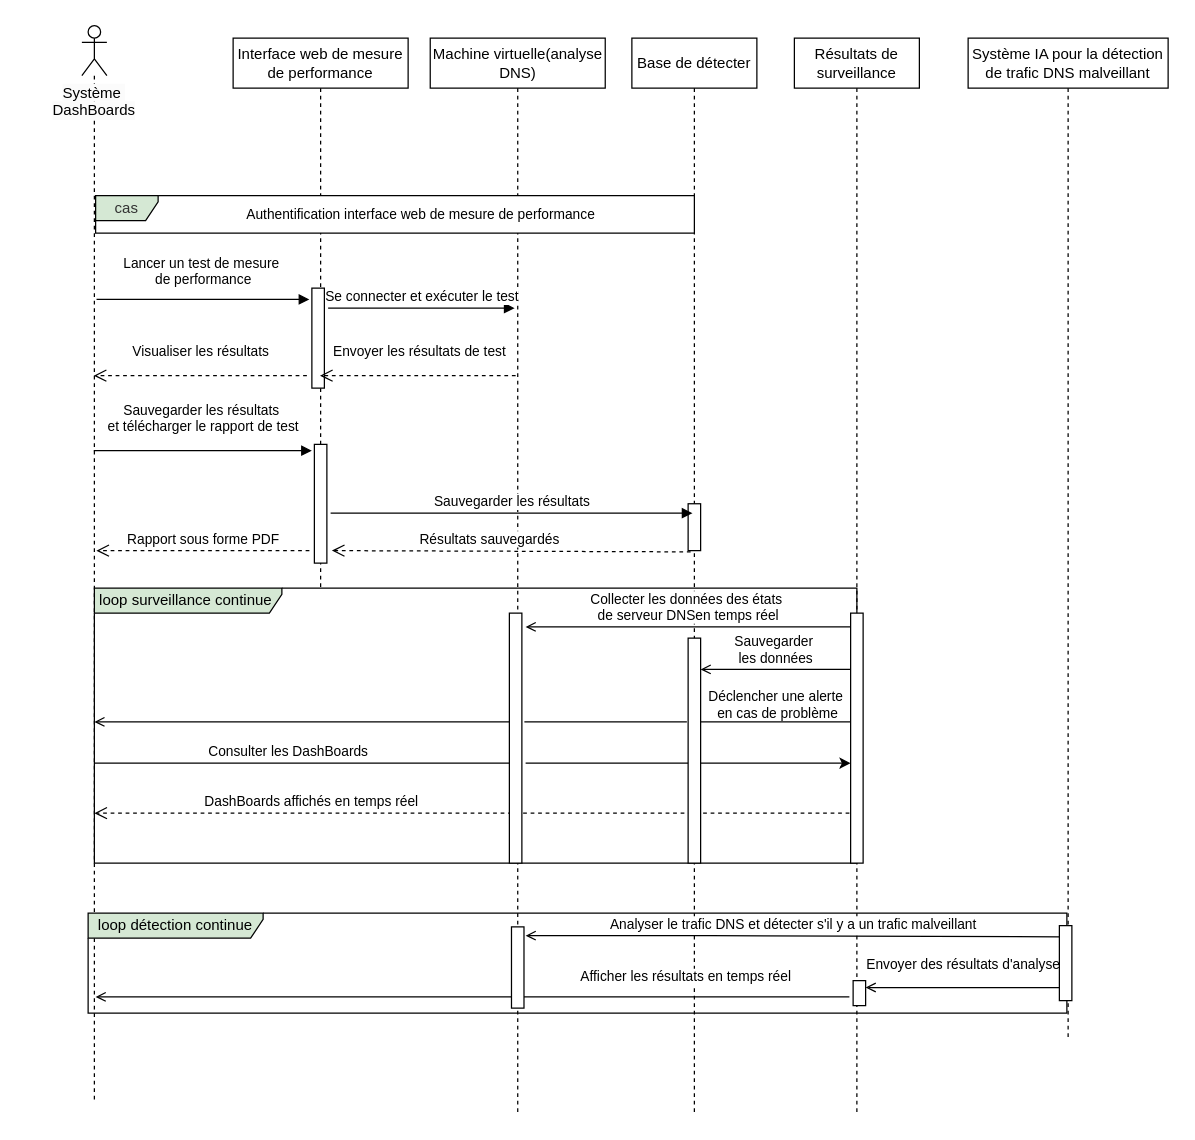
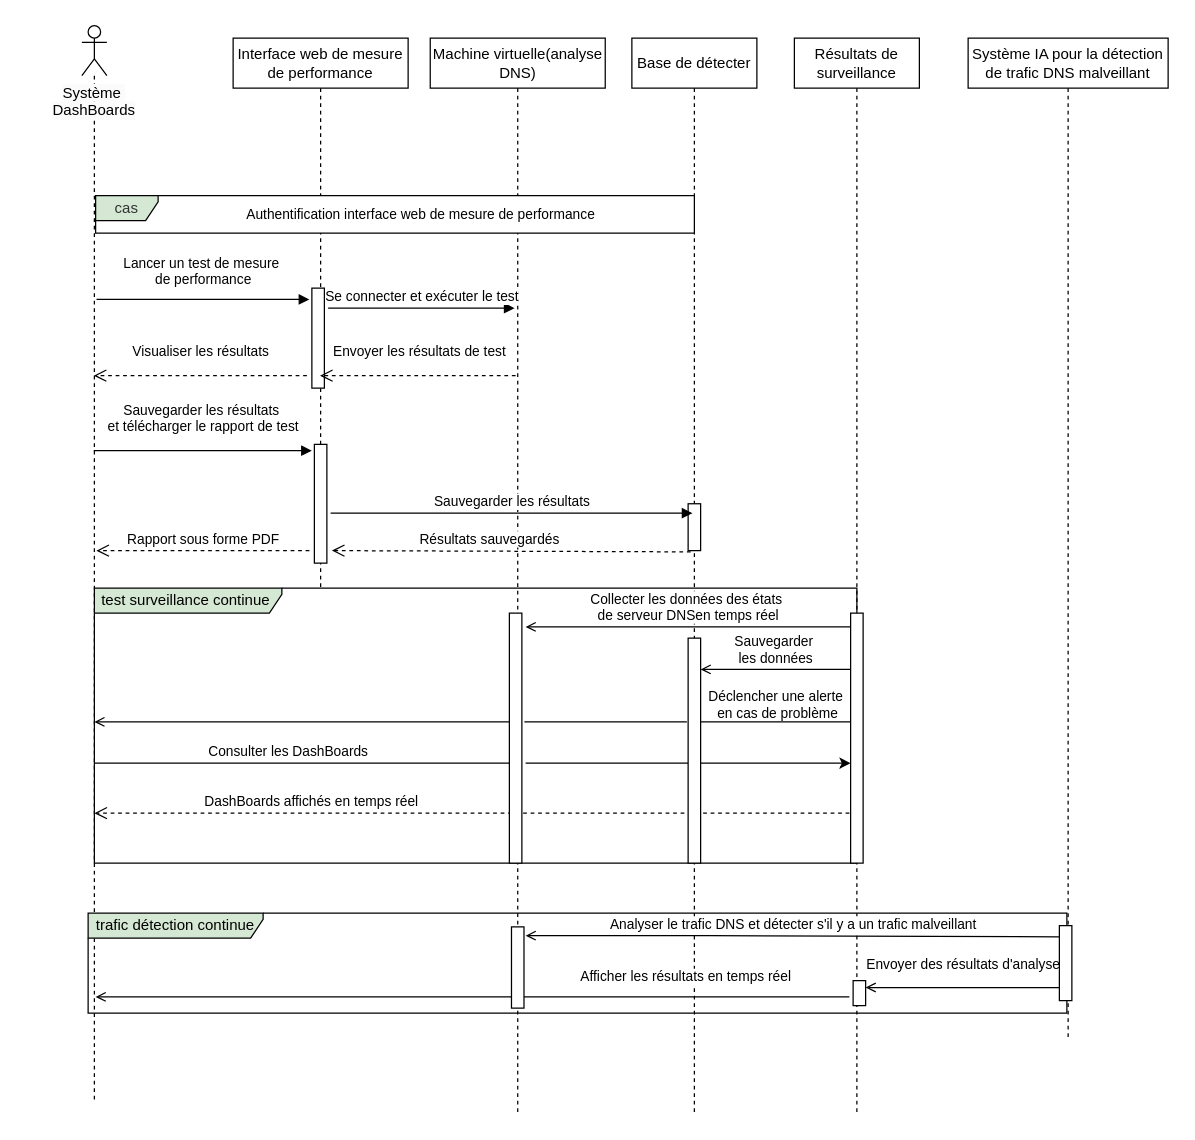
(188, 601) -> (188, 601)
(176, 926) -> (176, 926)
